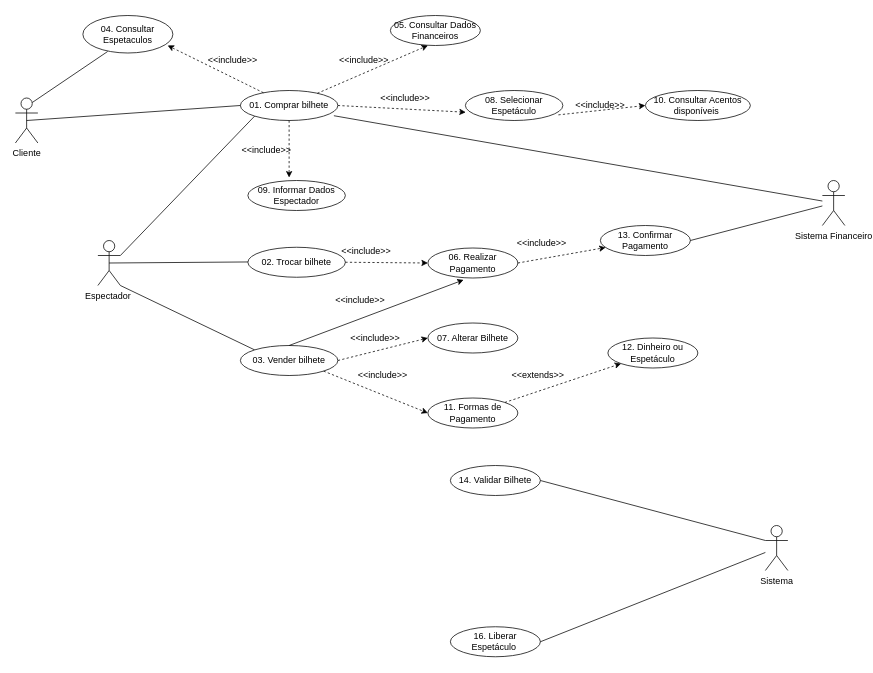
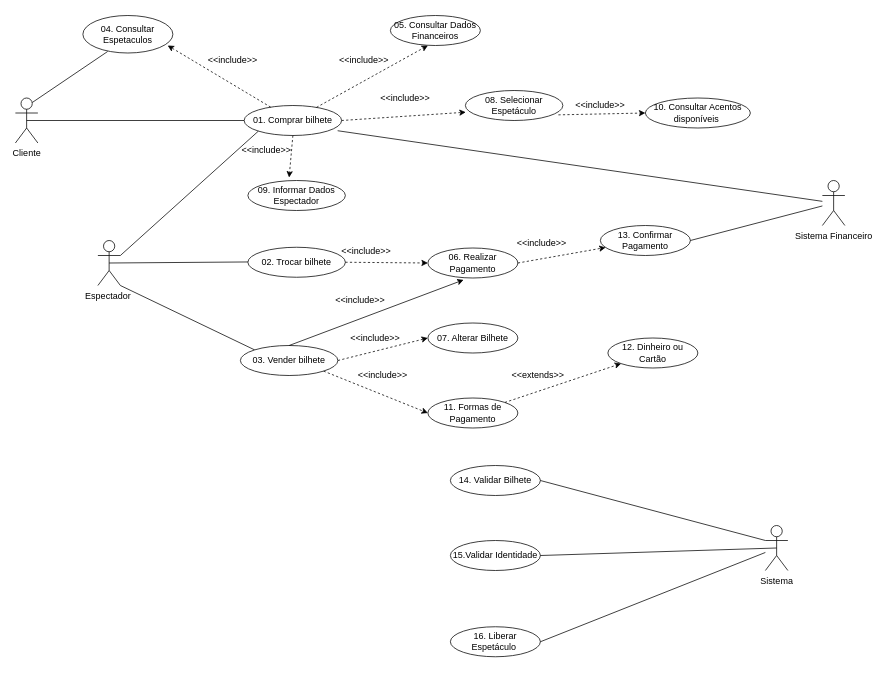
(289, 105) -> (293, 120)
(698, 105) -> (698, 113)
(653, 353) -> (653, 353)
none -> (656, 552)
none -> (495, 555)
